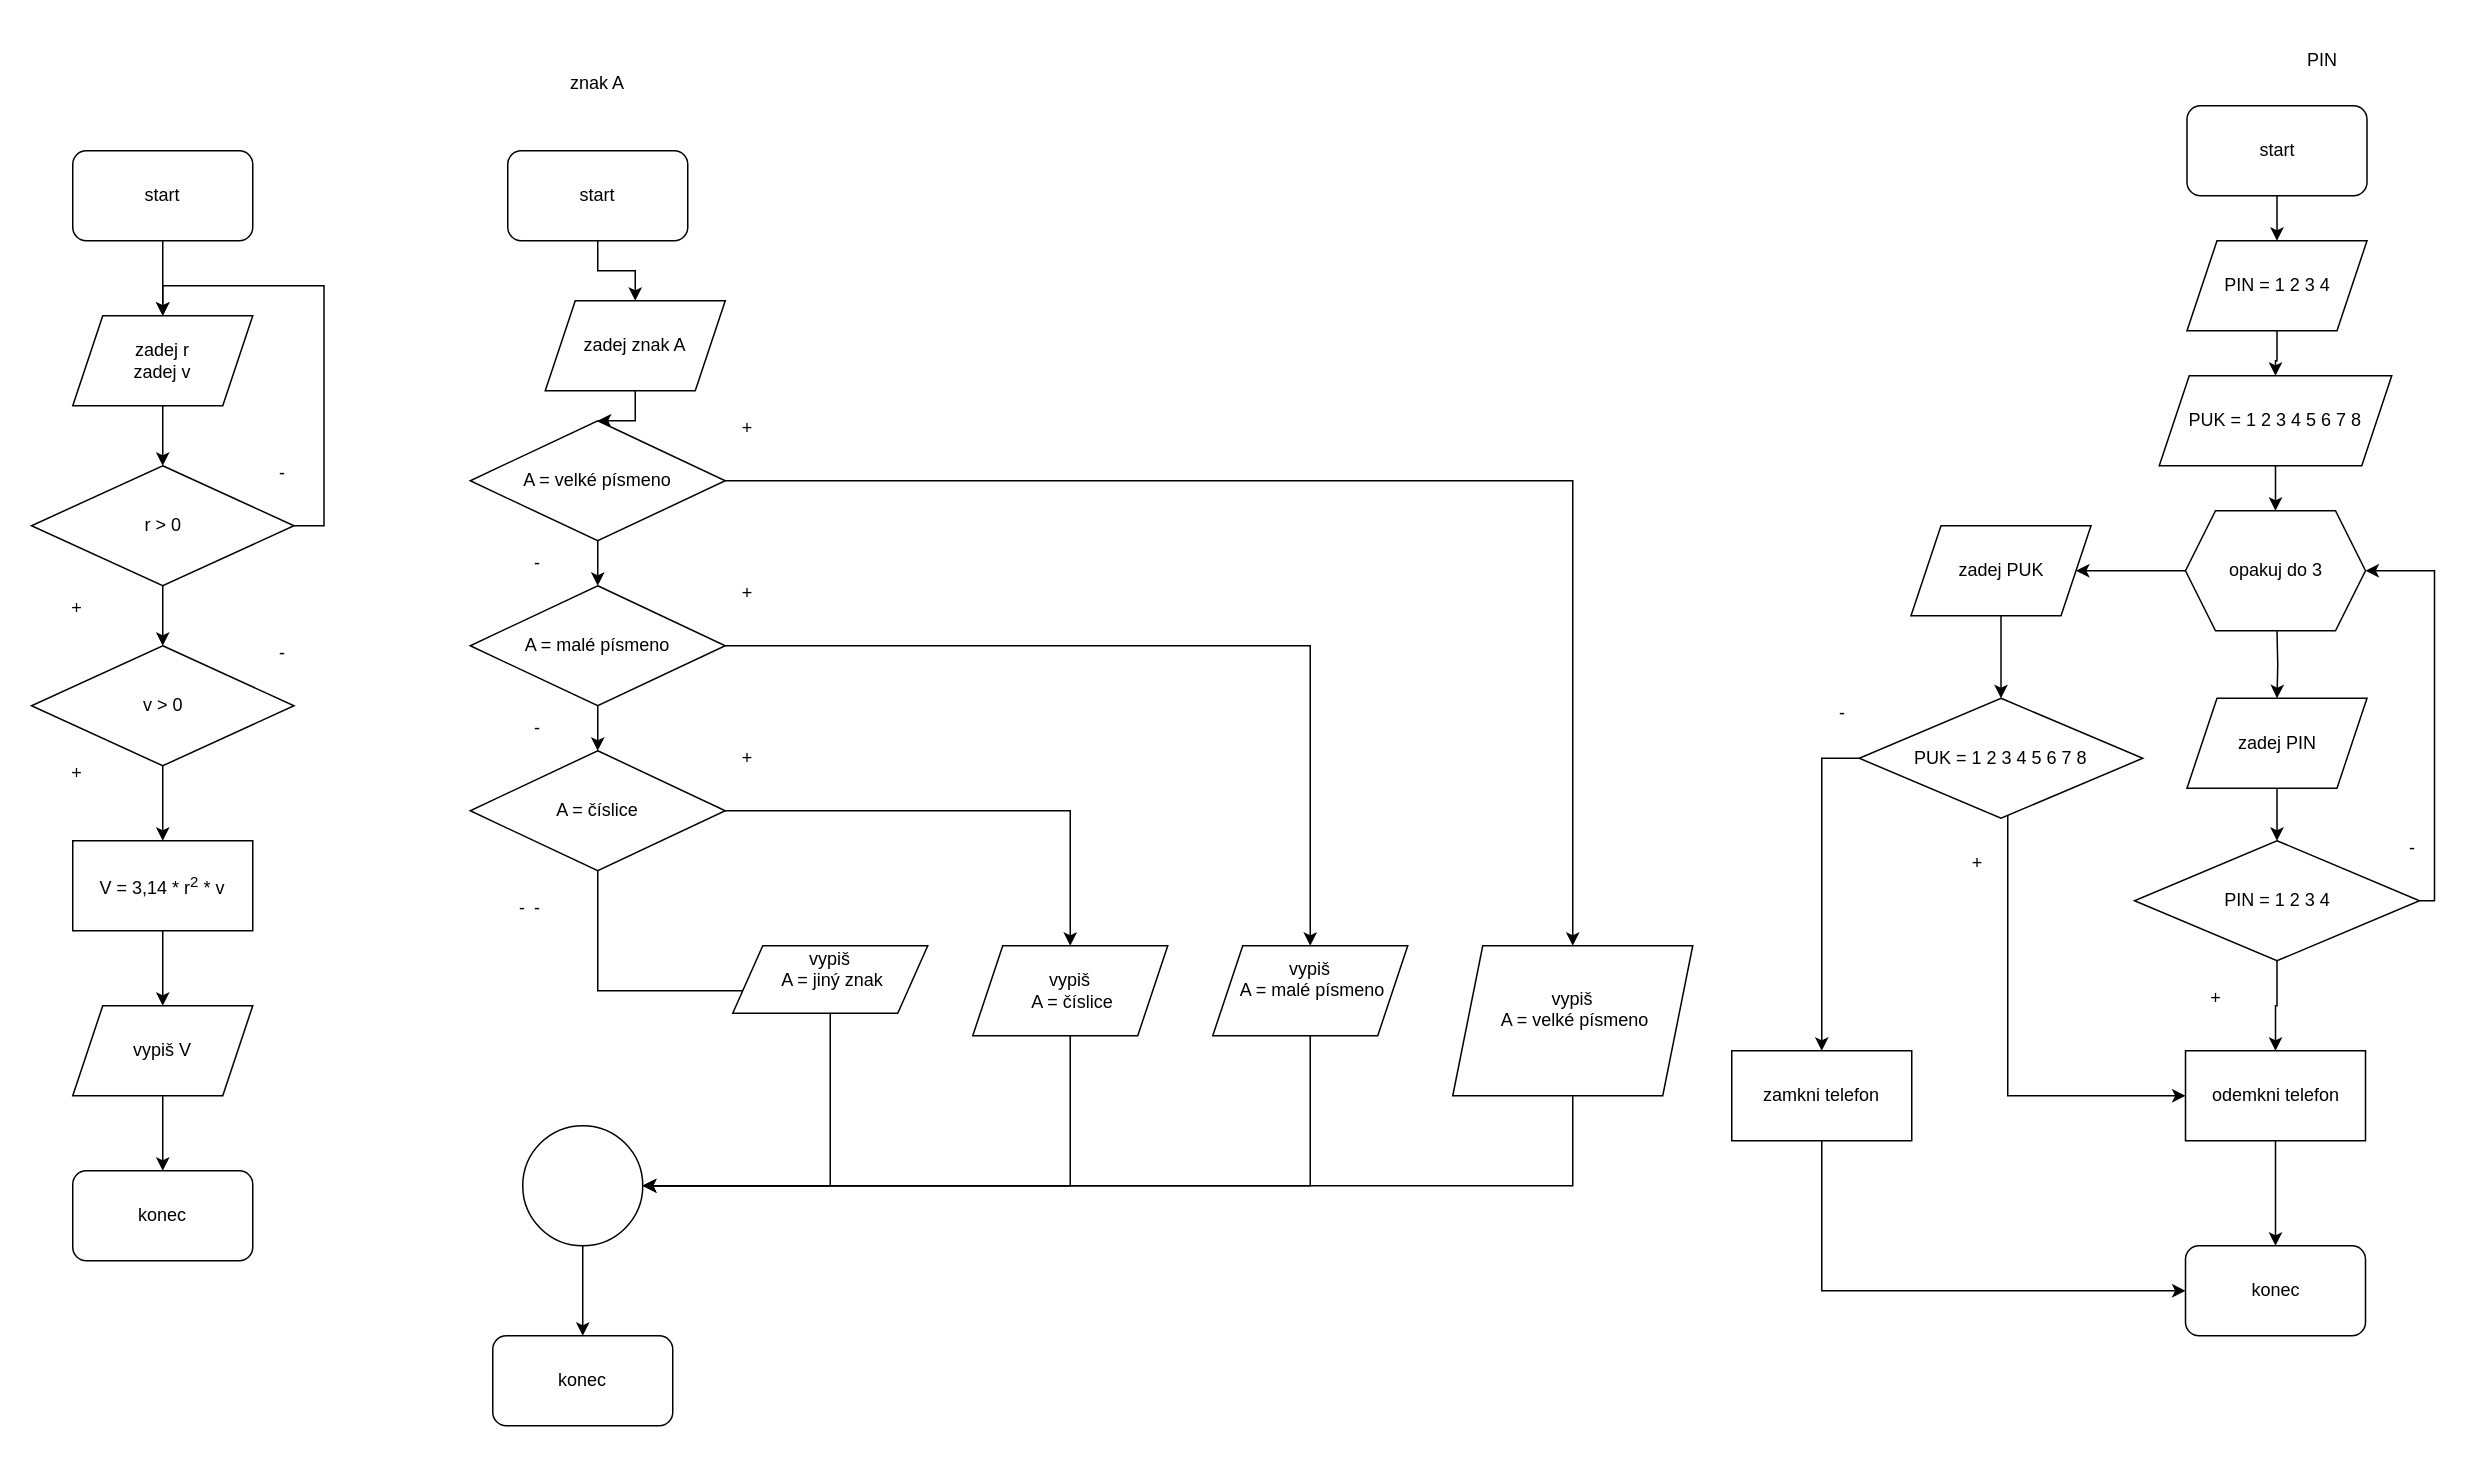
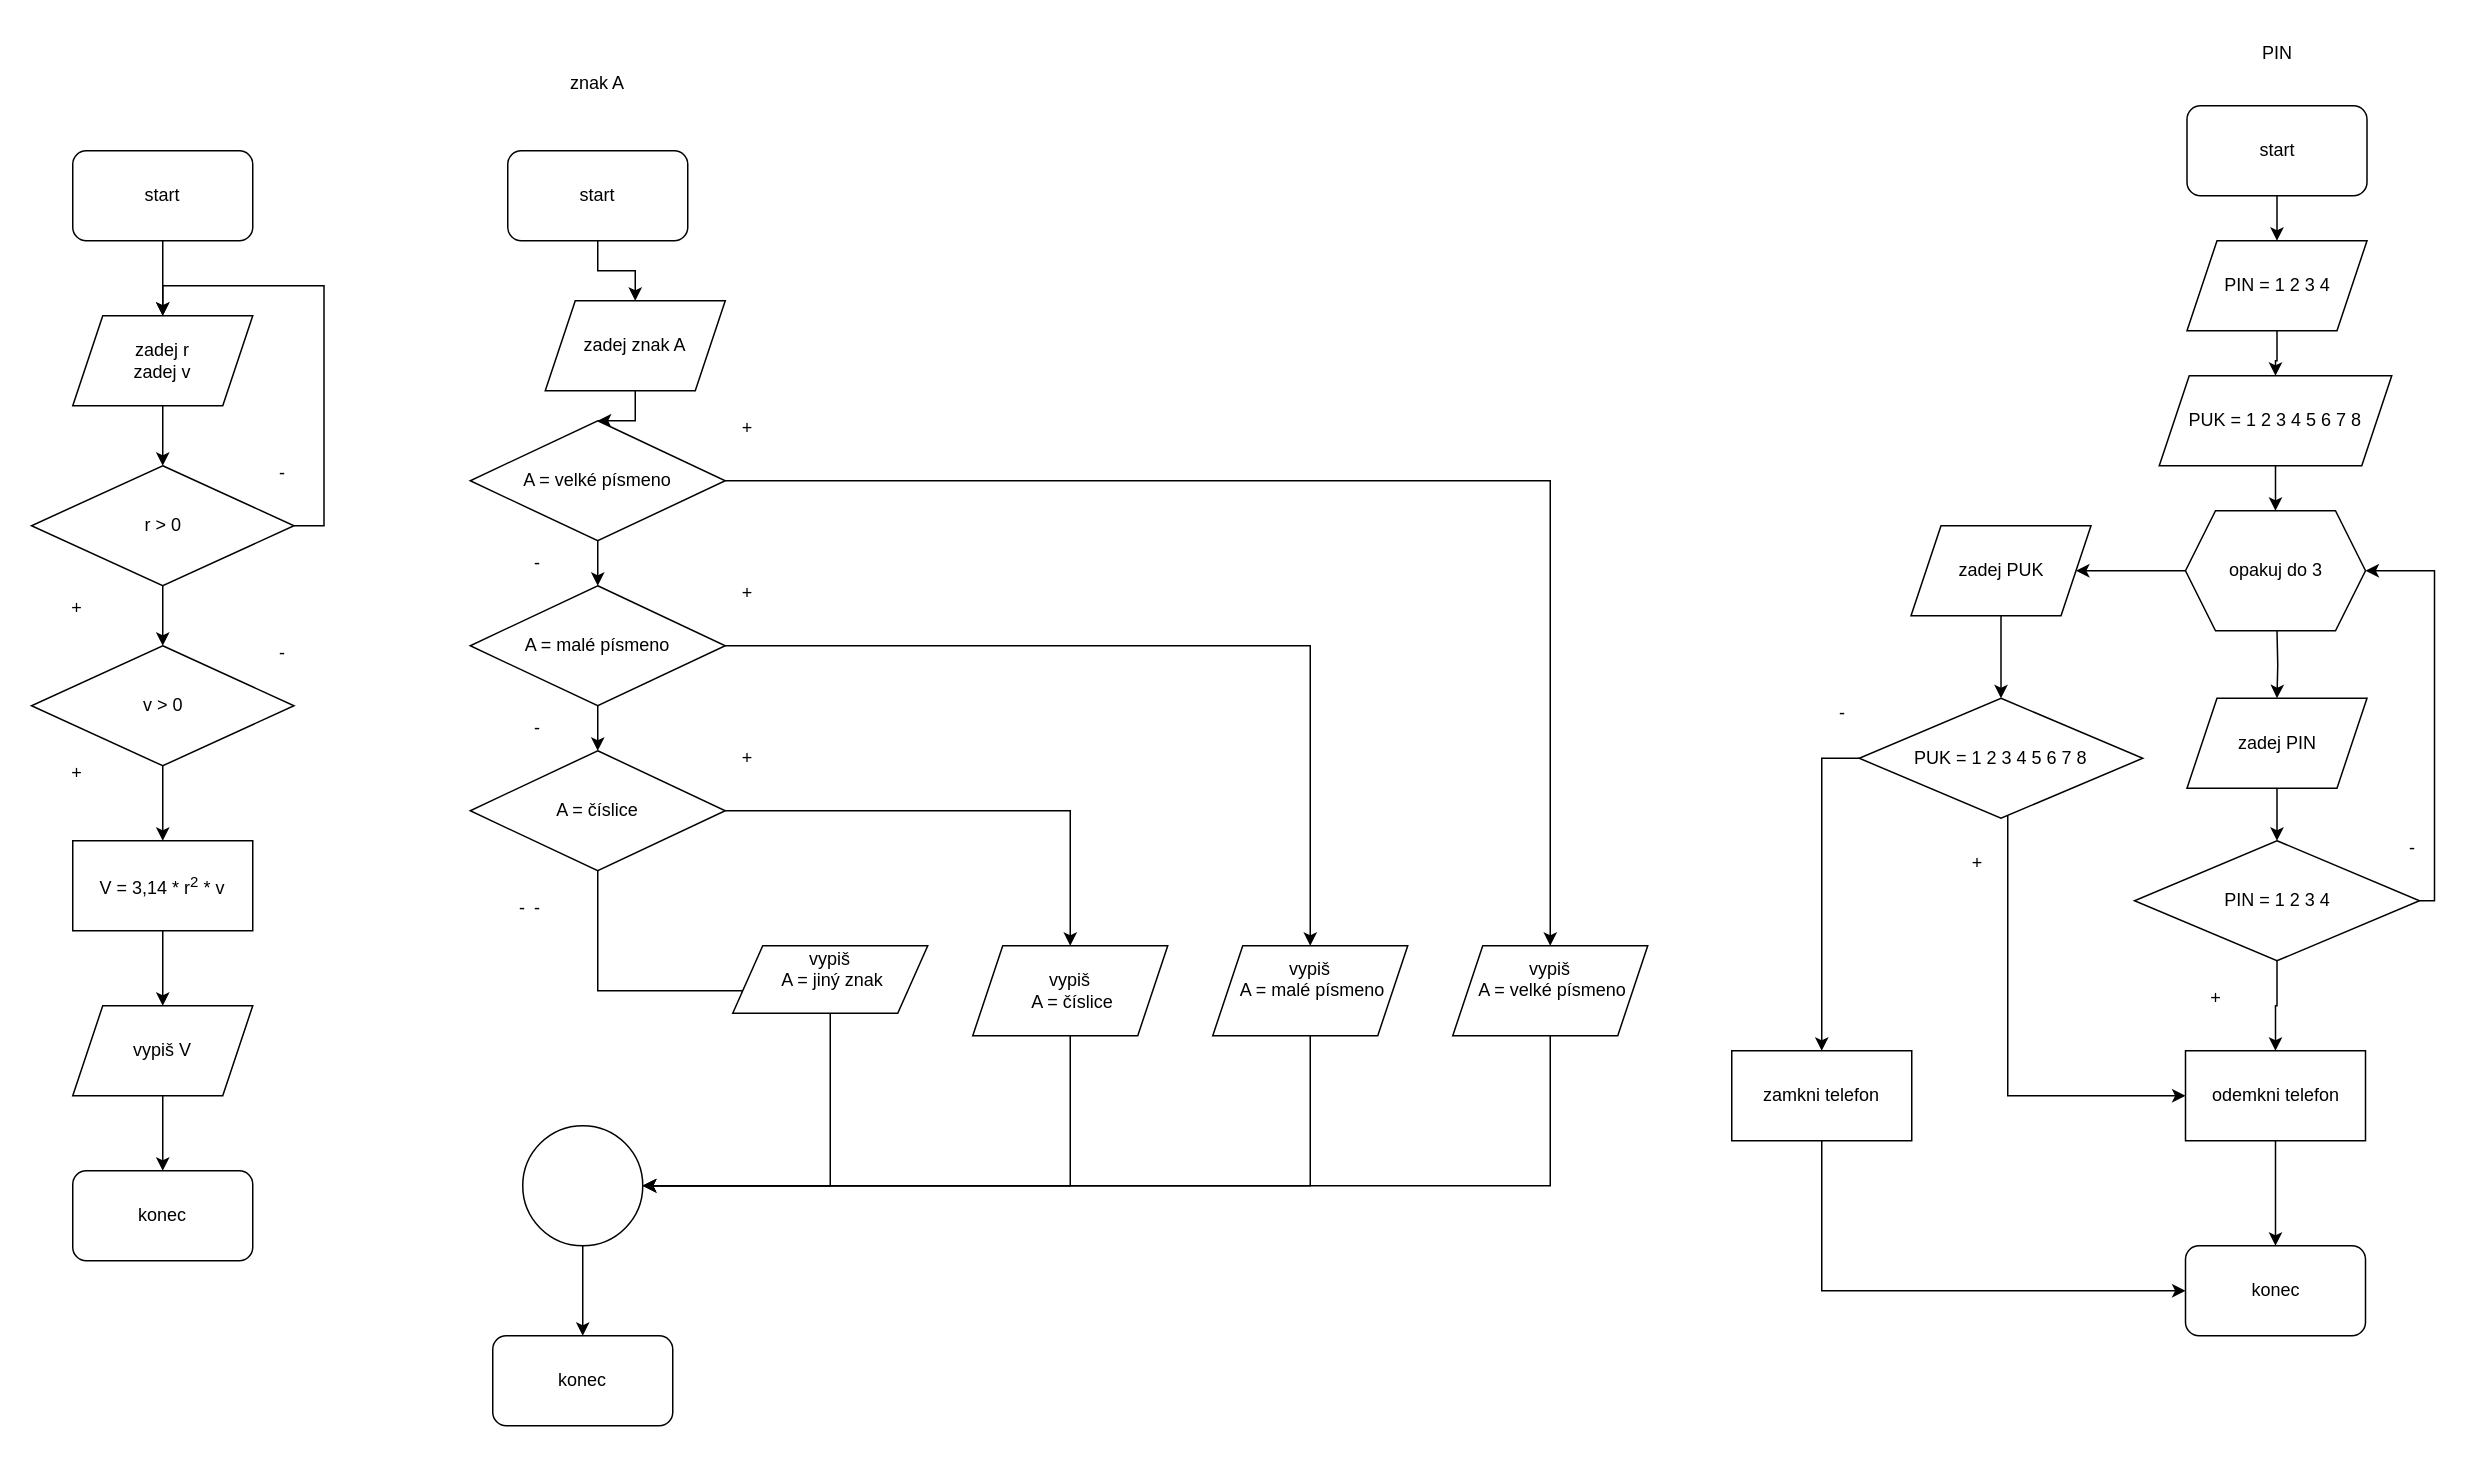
(2322, 61) -> (2277, 53)
(1573, 1021) -> (1550, 991)
